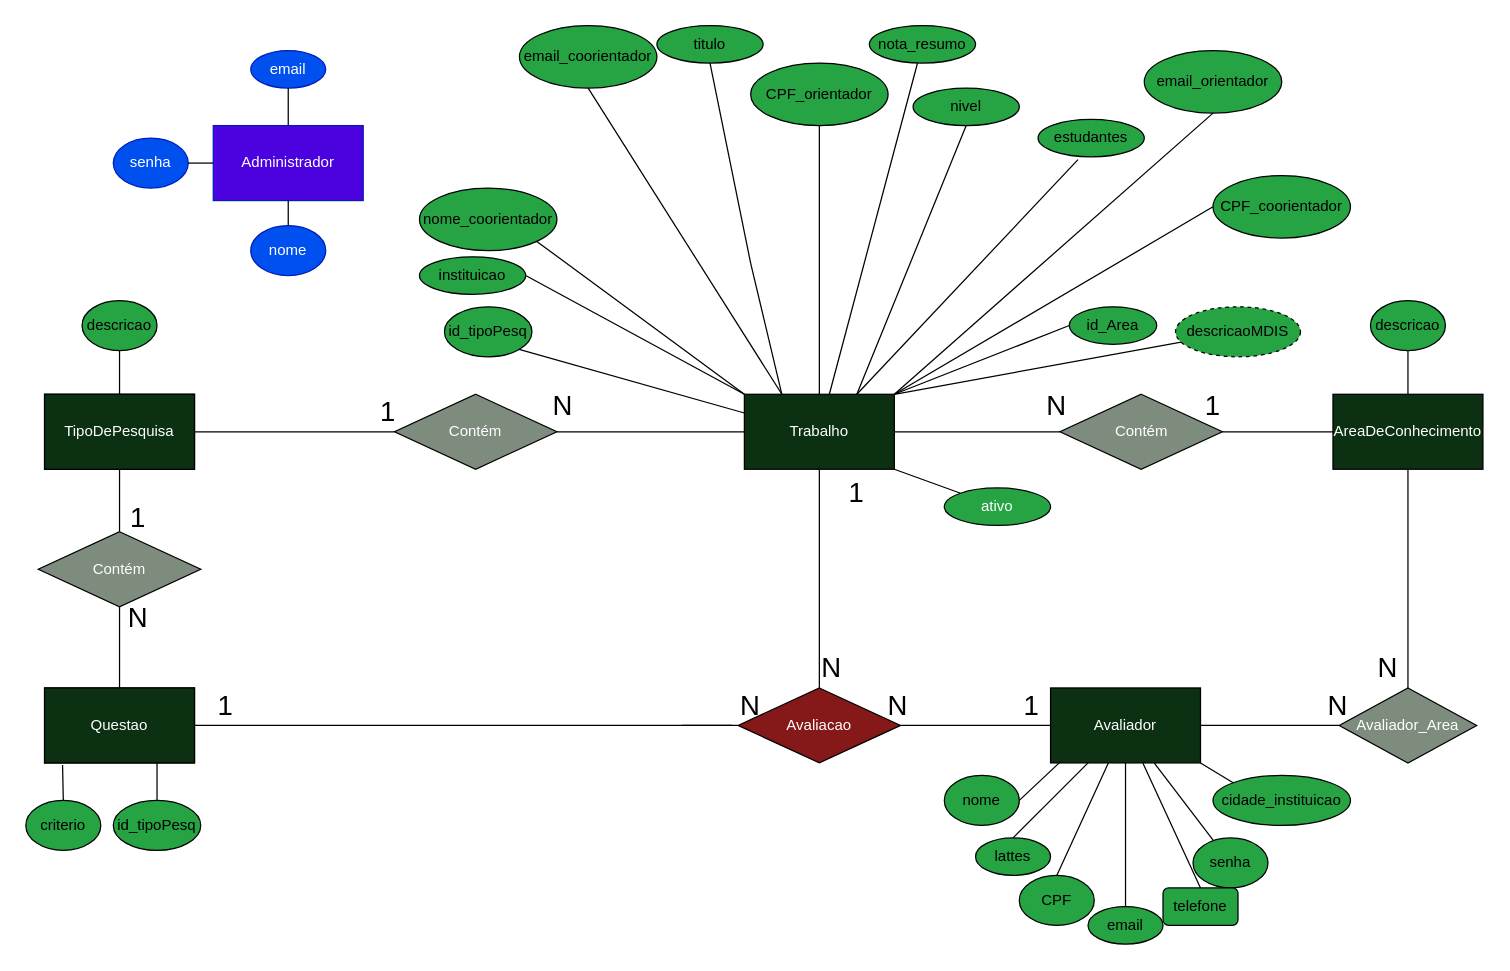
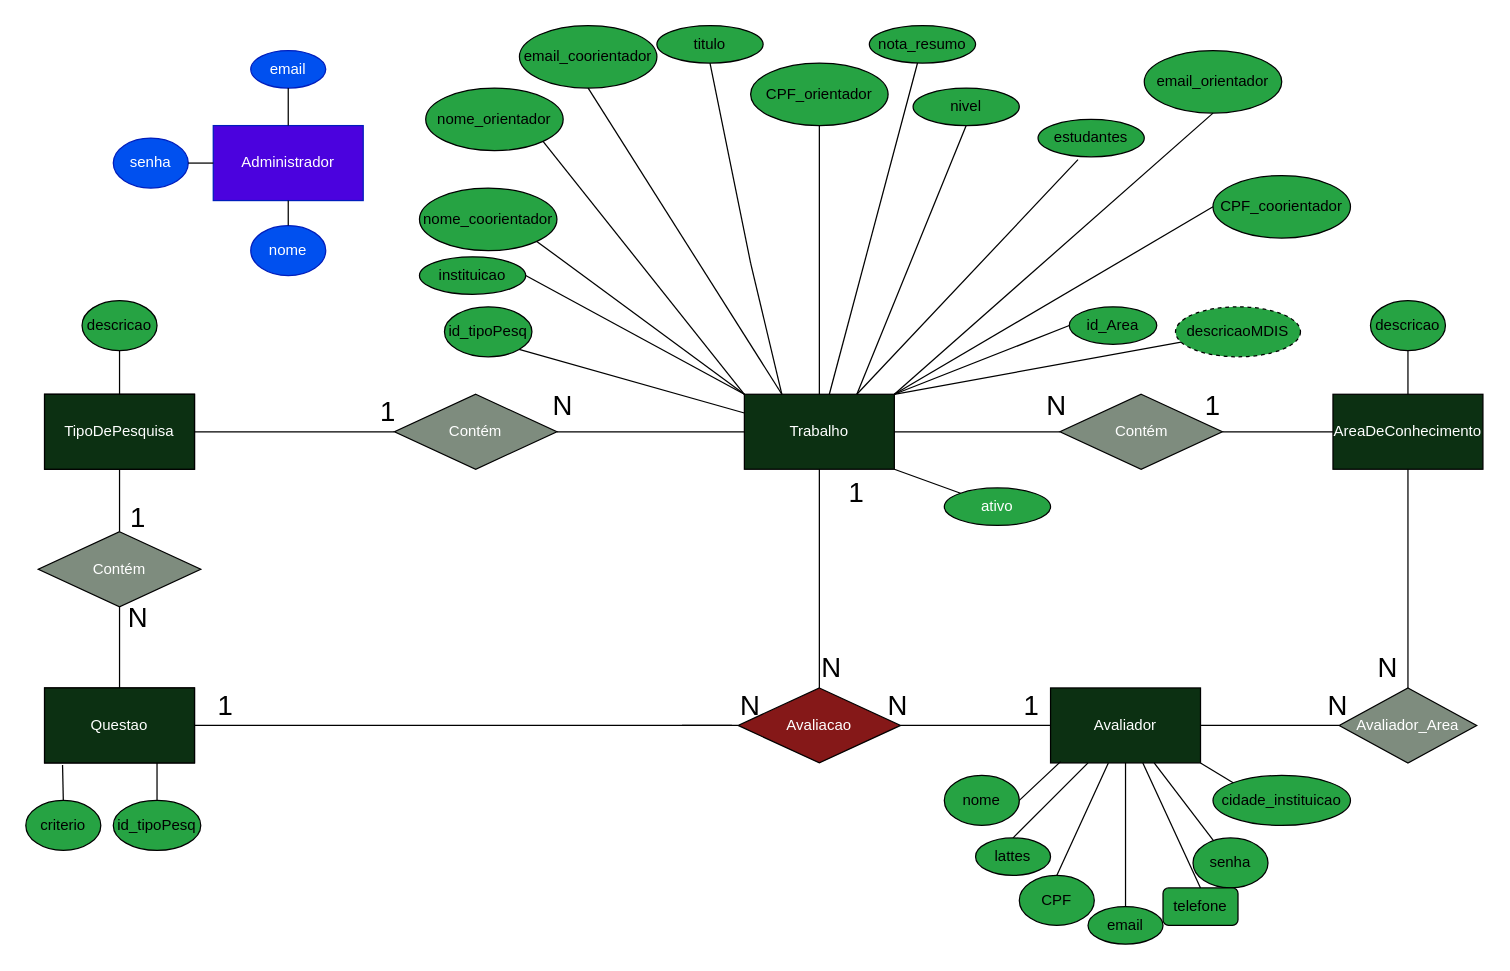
none -> (494, 119)
none -> (641, 264)
